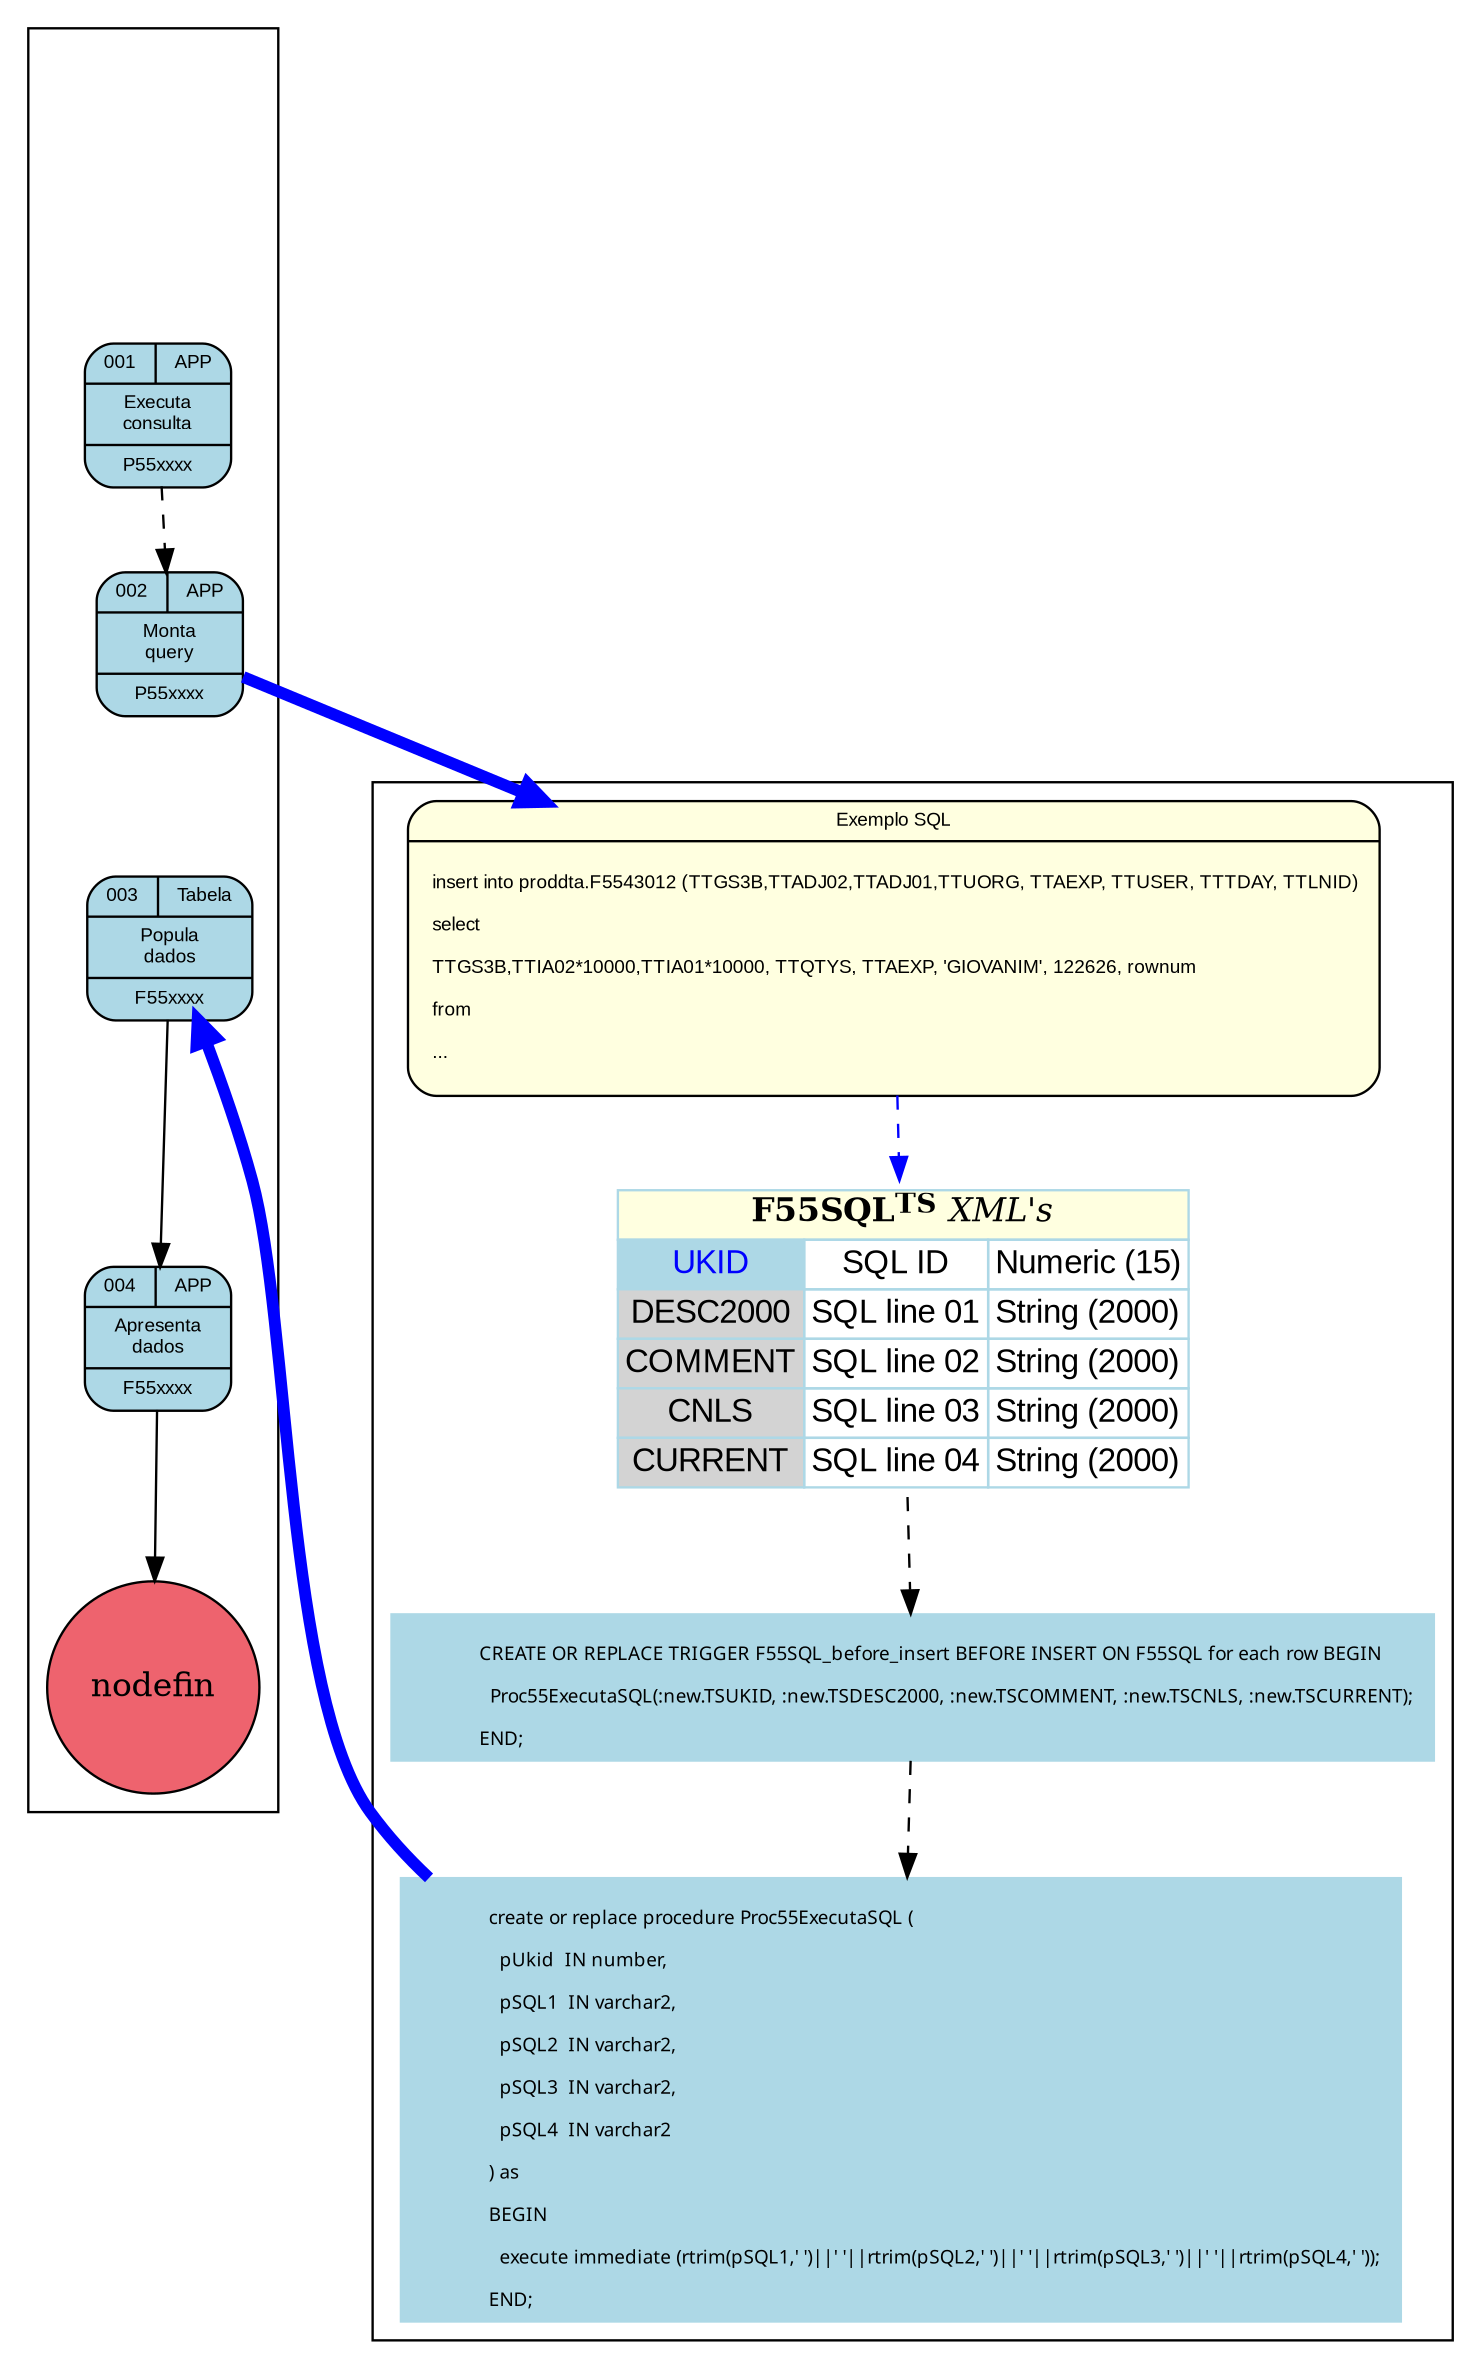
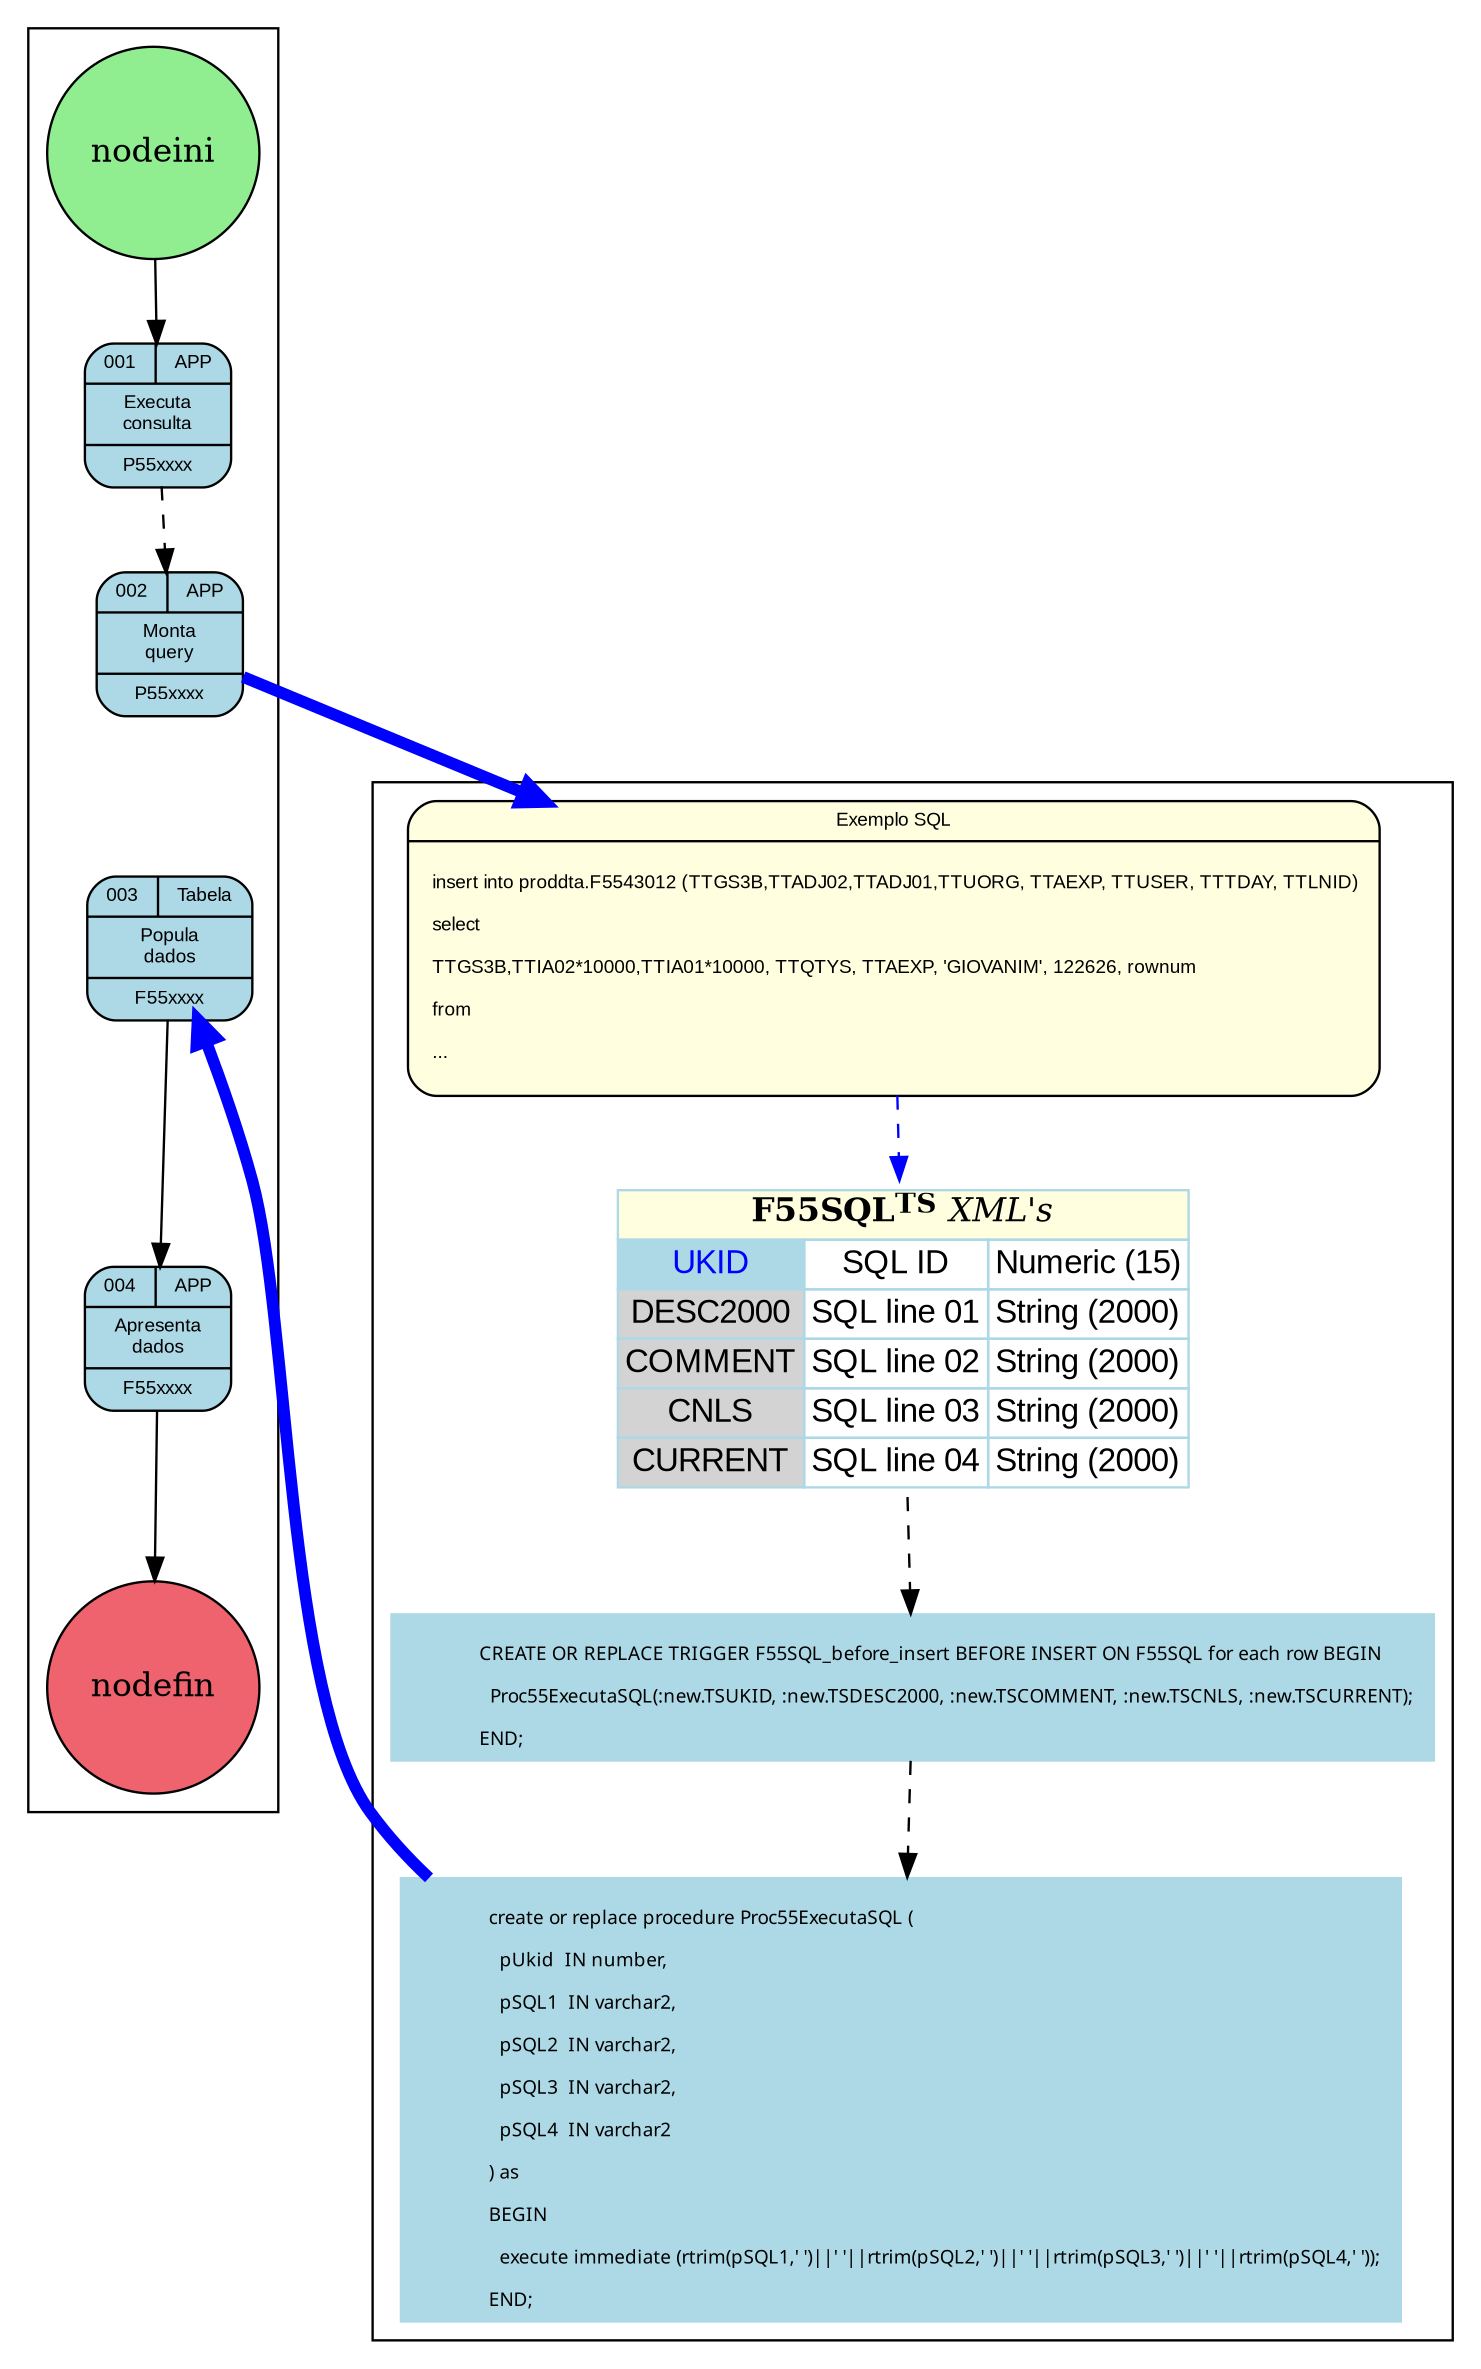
none -> (153, 153)
